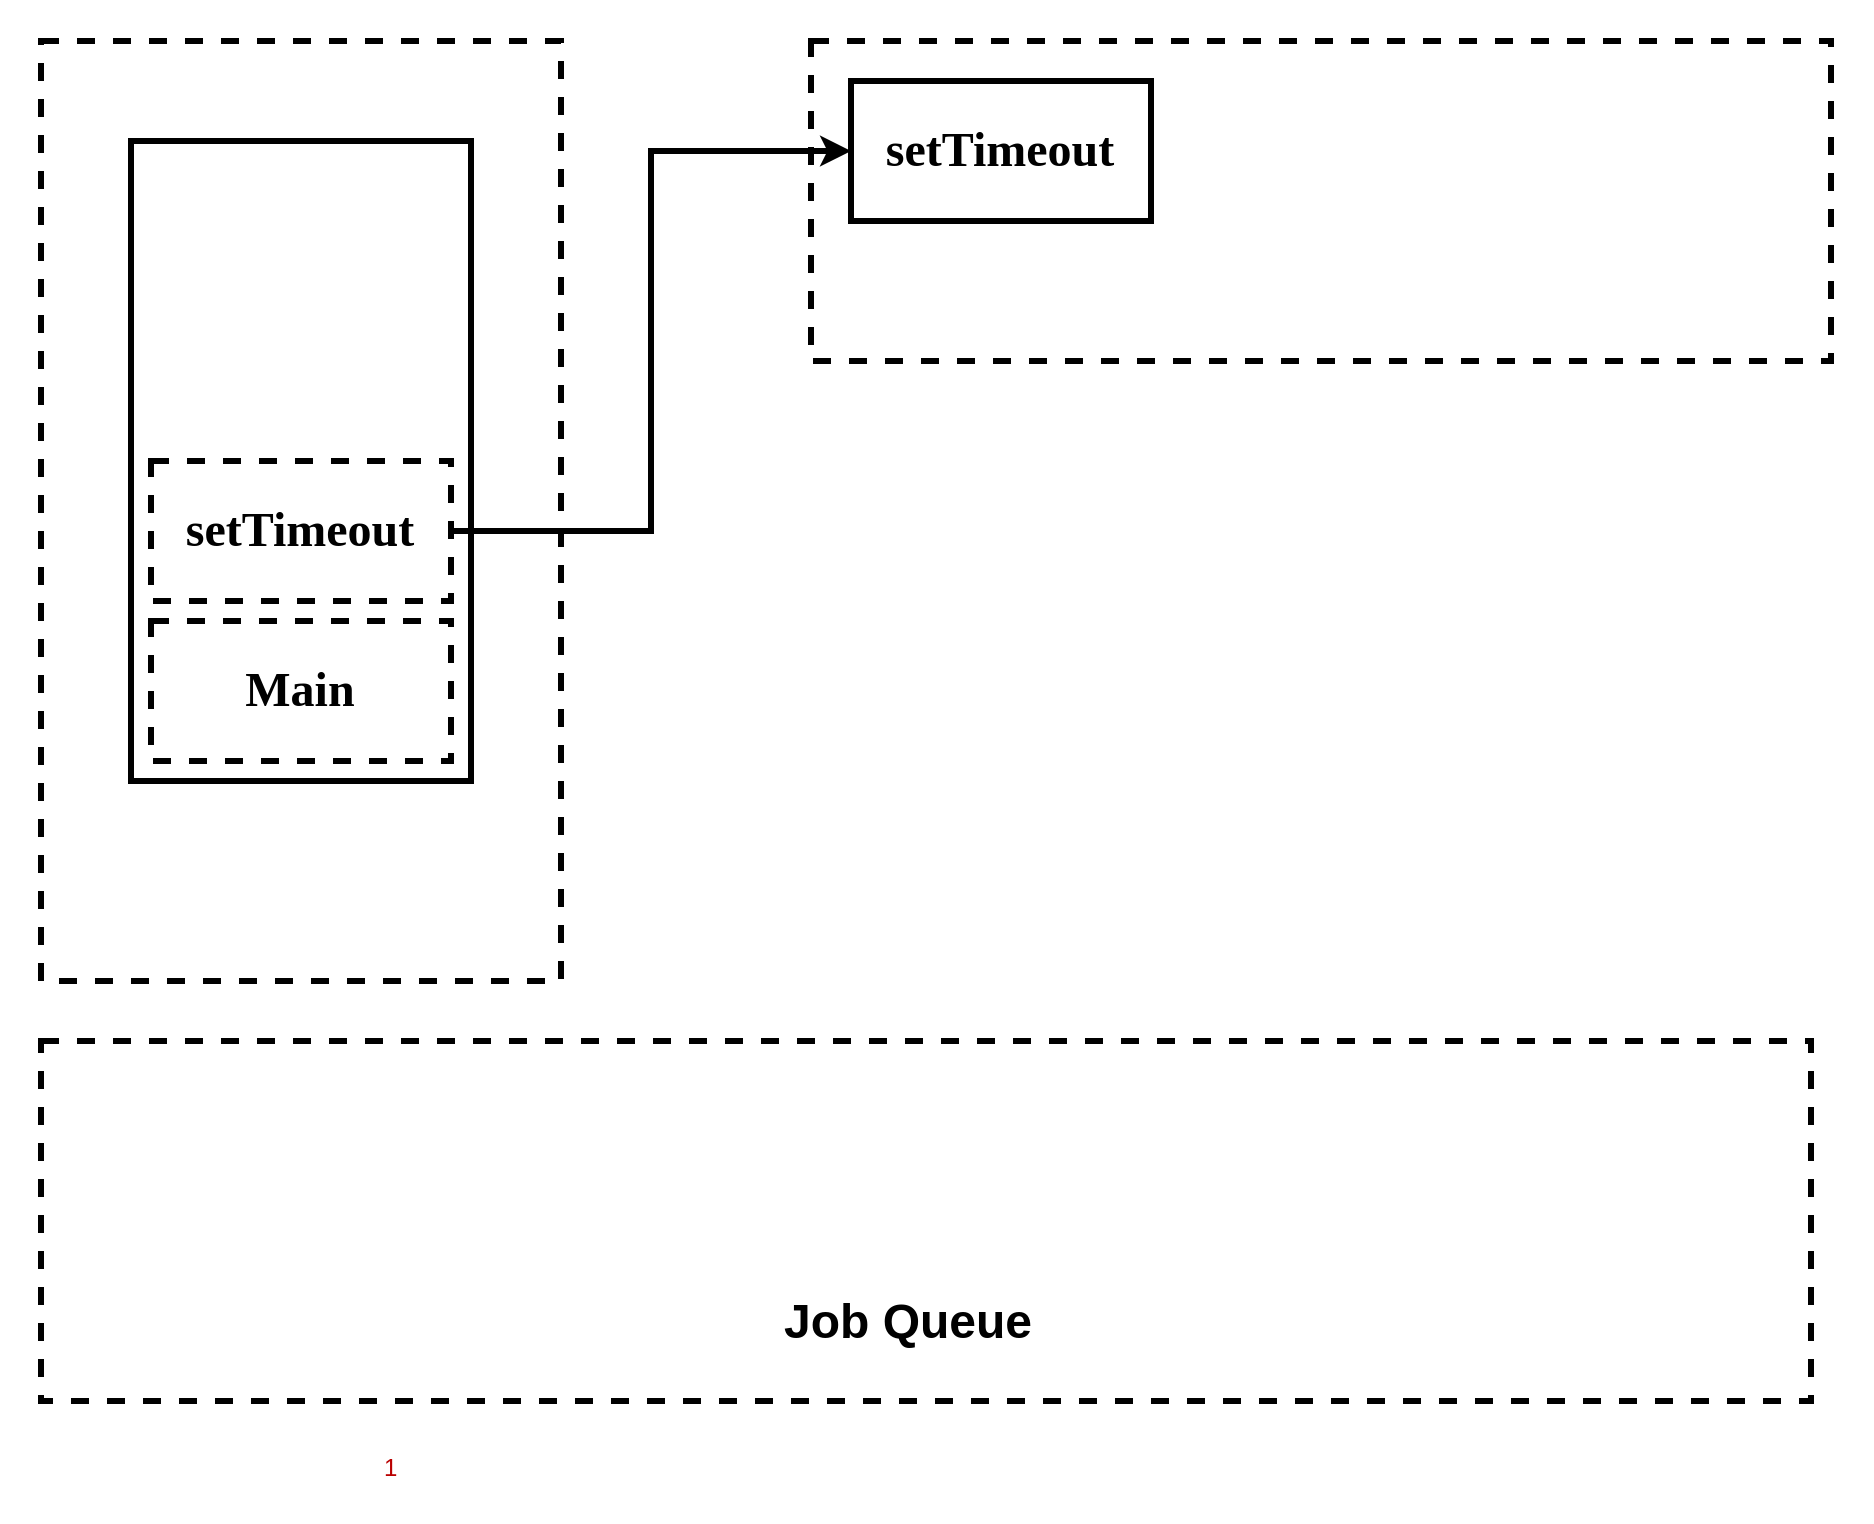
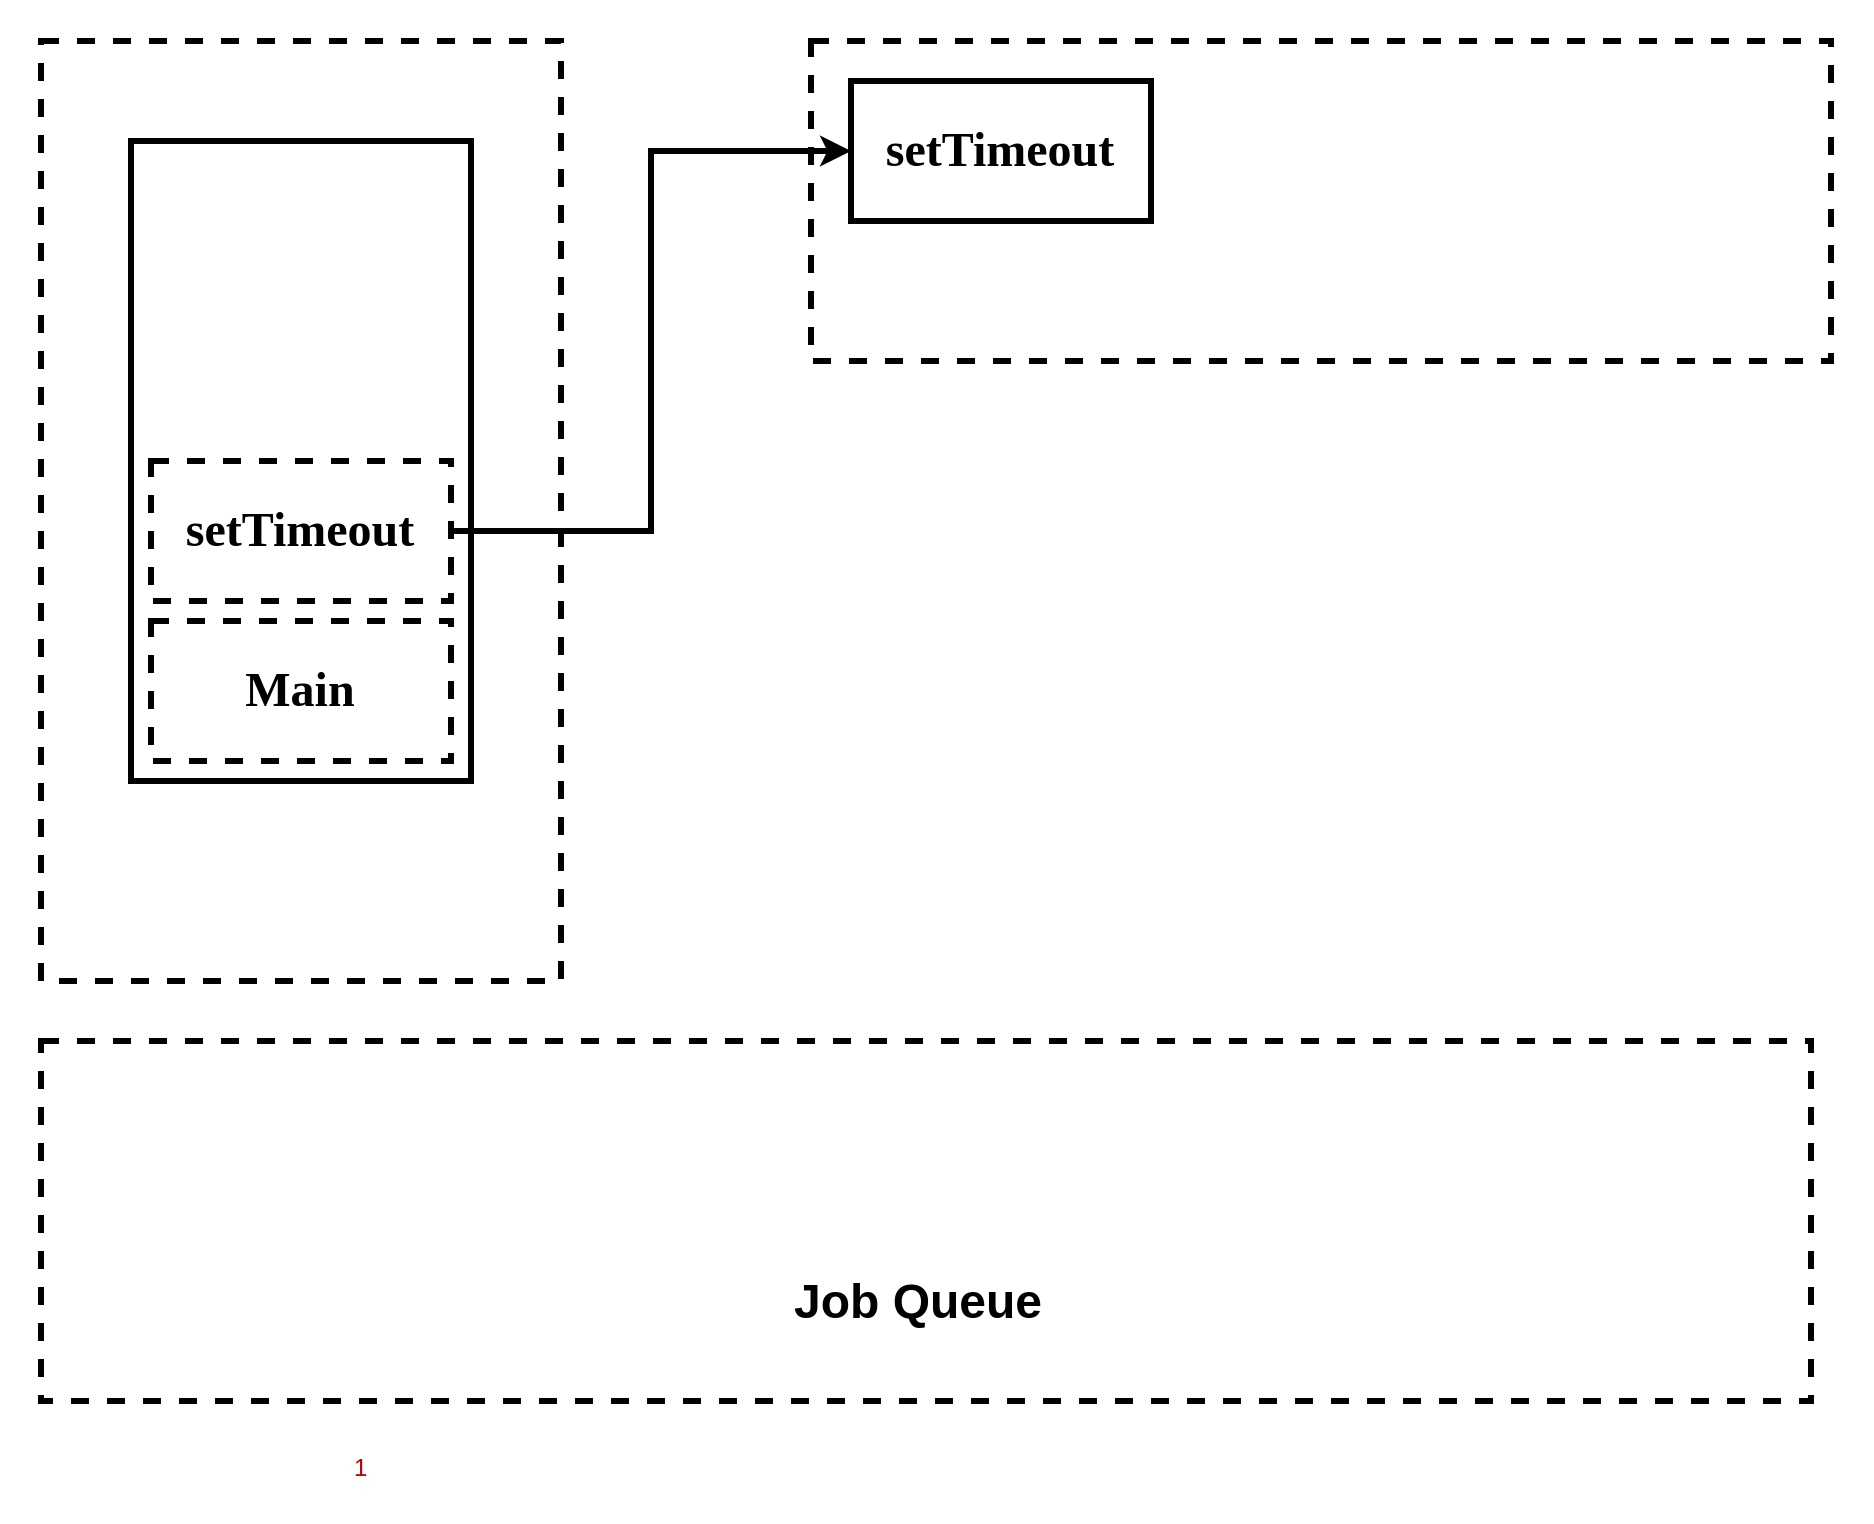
(926, 1311) -> (936, 1291)
(931, 1461) -> (901, 1461)
